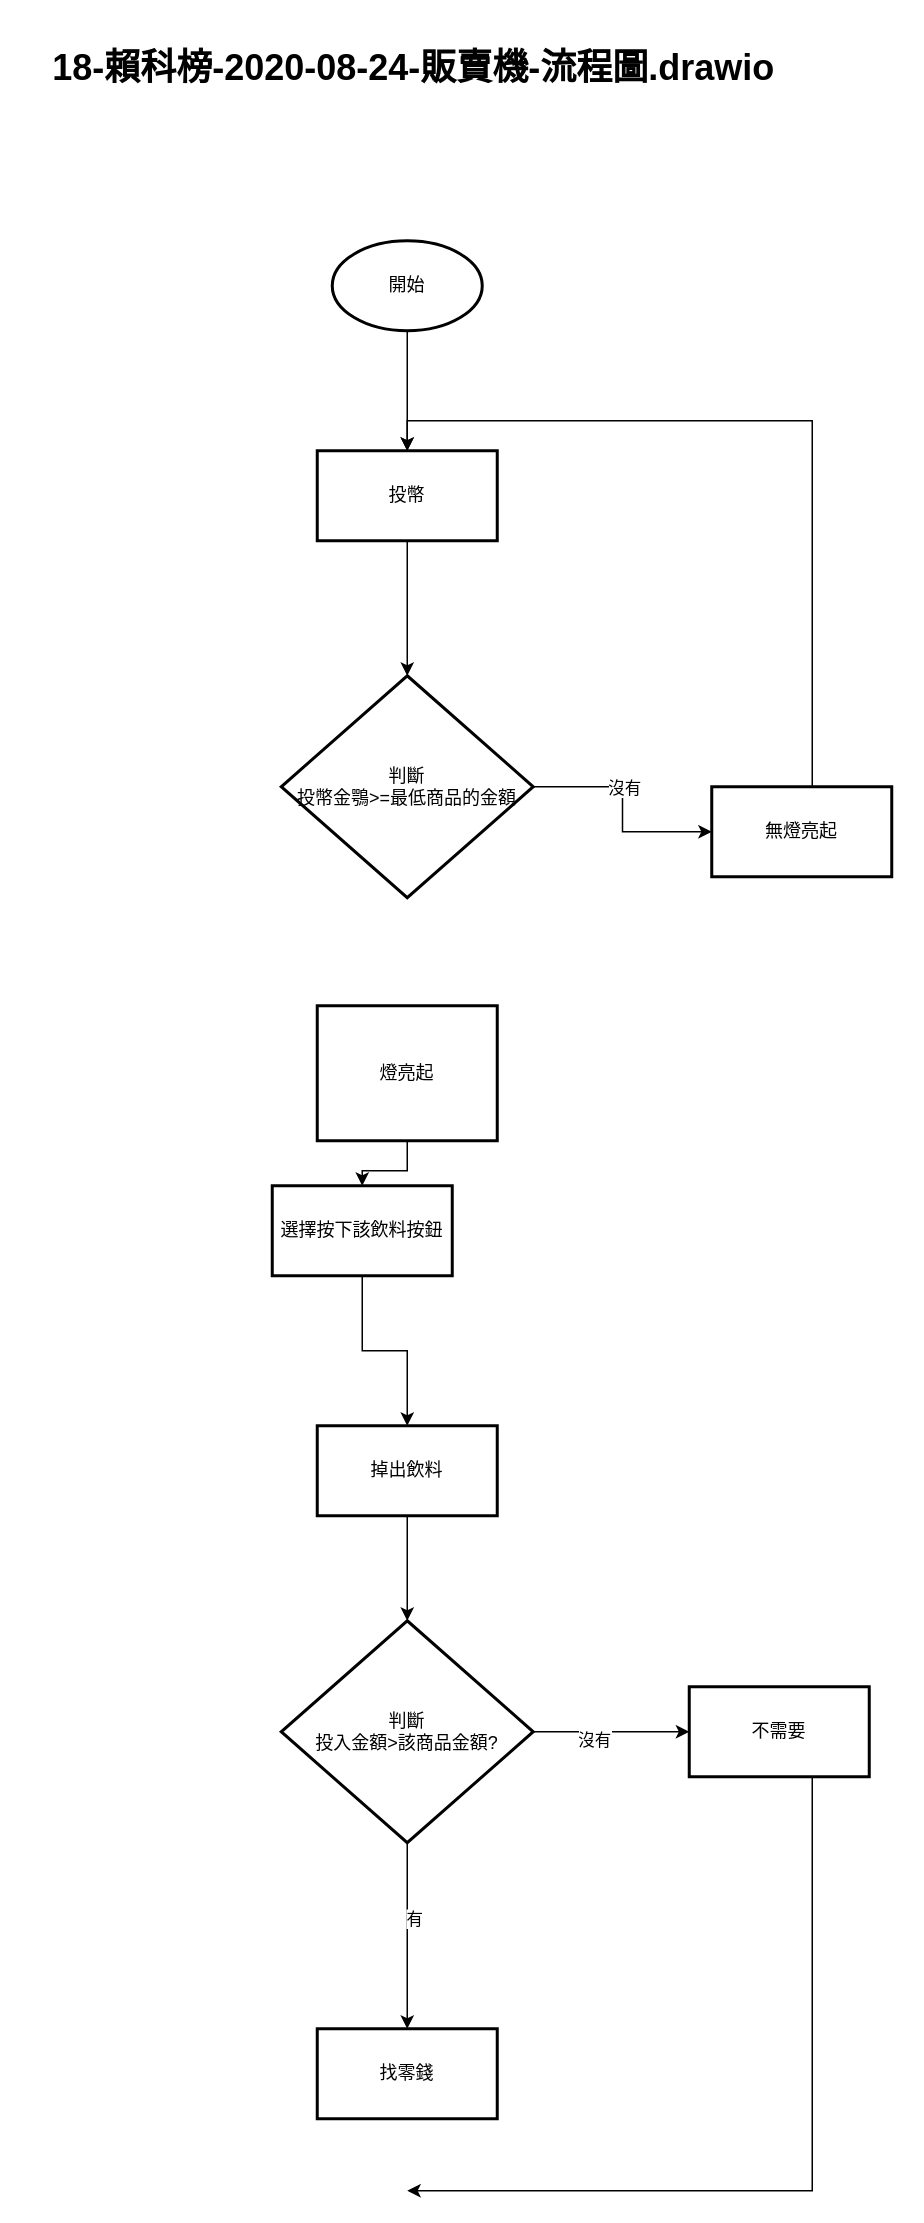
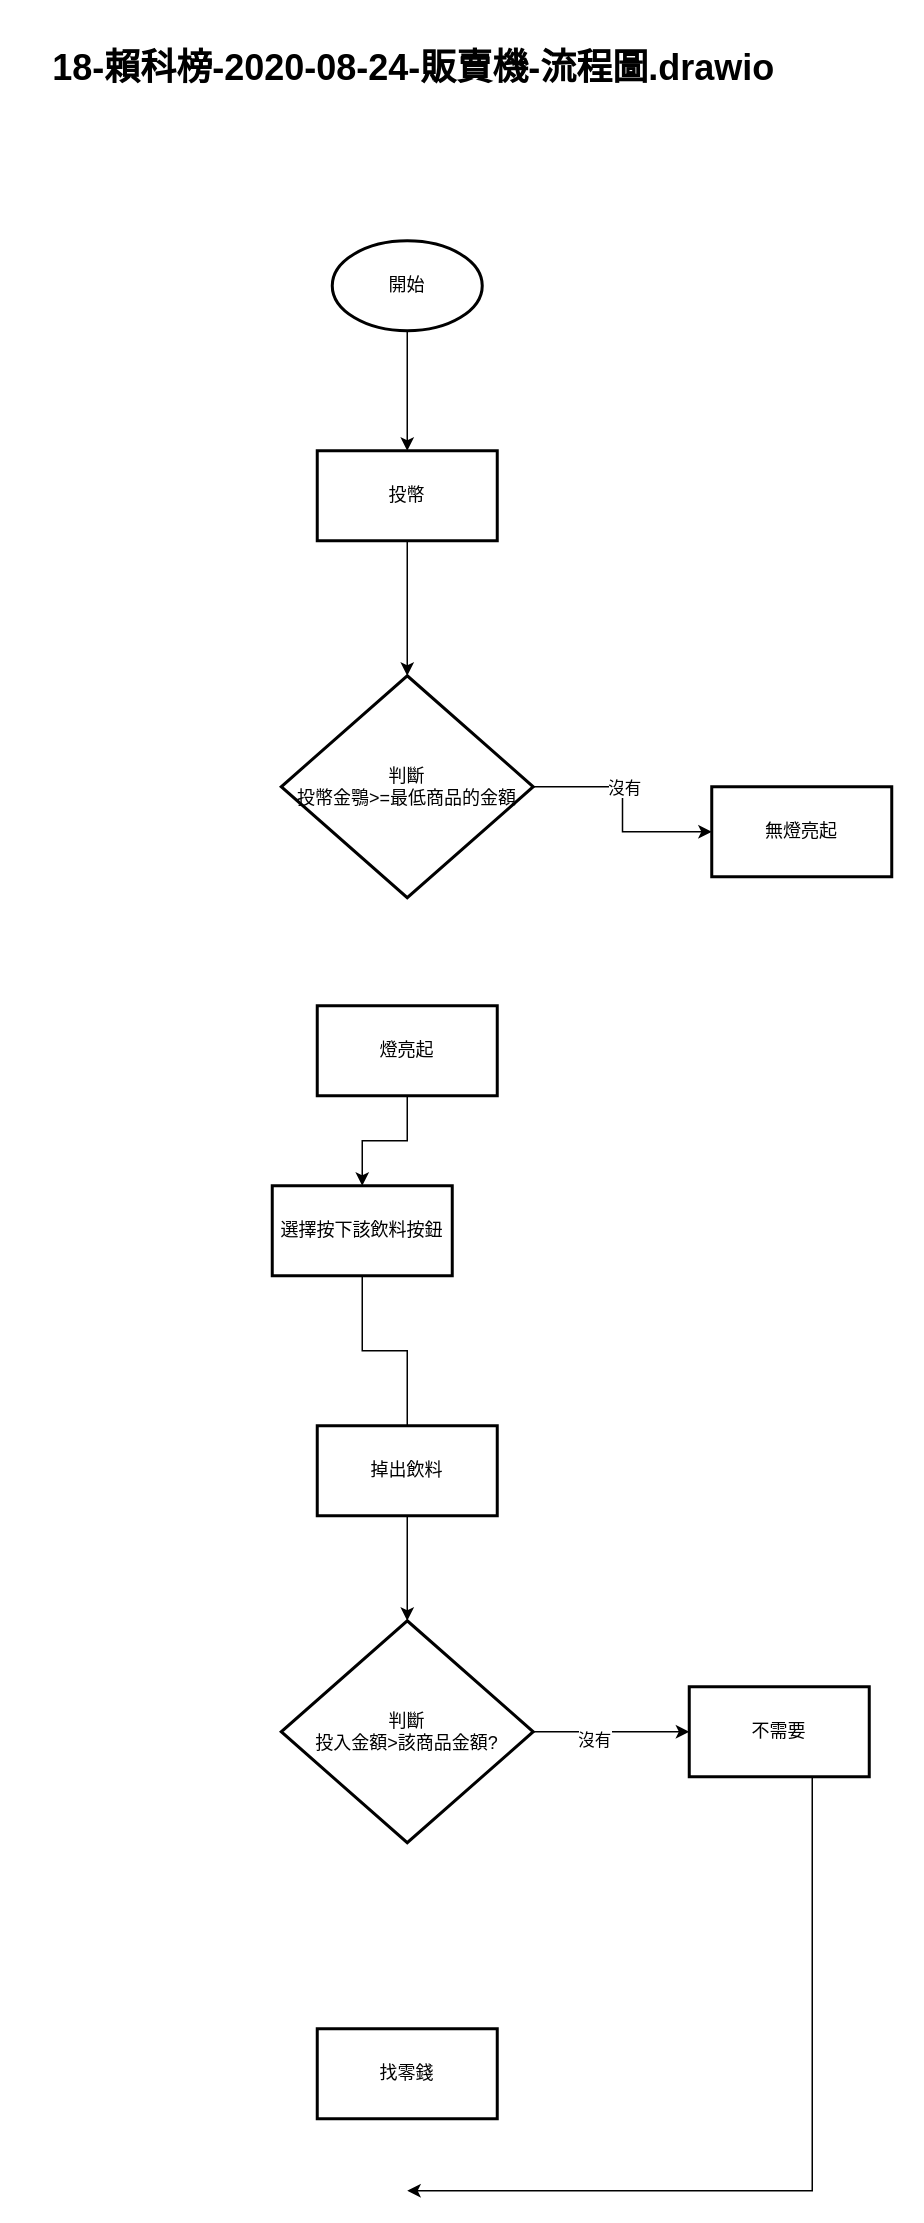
(794, 421) -> none
(407, 1073) -> (407, 1051)
(407, 1414) -> (407, 1418)
(407, 1931) -> none
